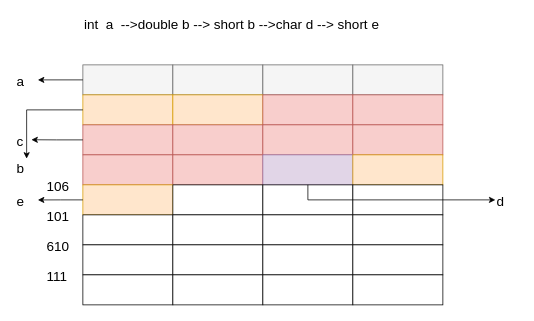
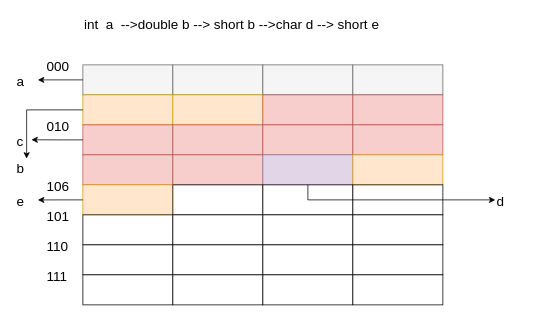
none -> (64, 65)
none -> (64, 125)
(54, 245) -> (54, 245)
